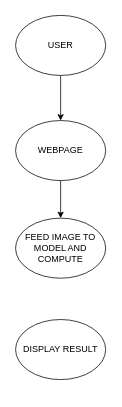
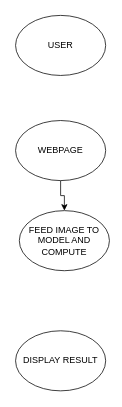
(60, 95) -> none
(60, 248) -> (64, 240)
(60, 349) -> (60, 360)
